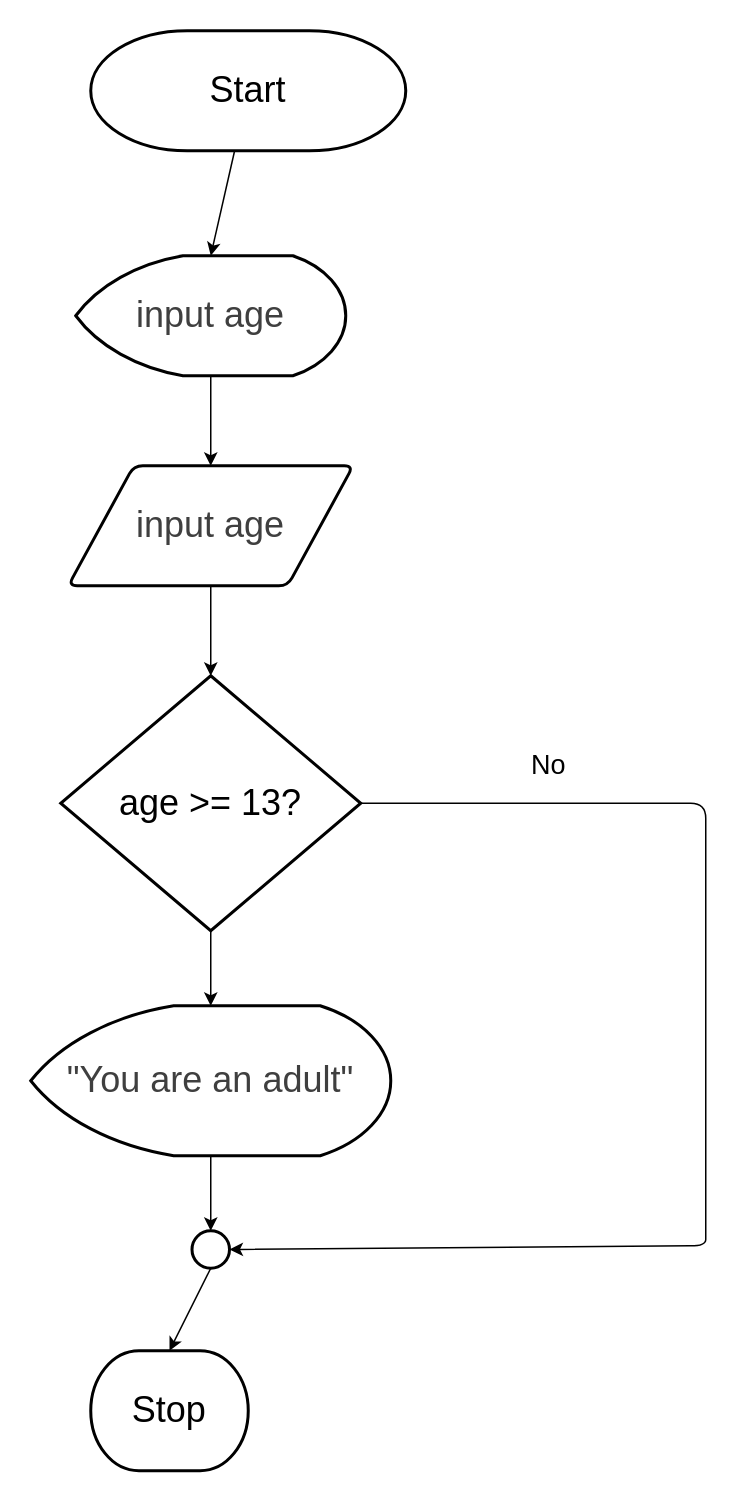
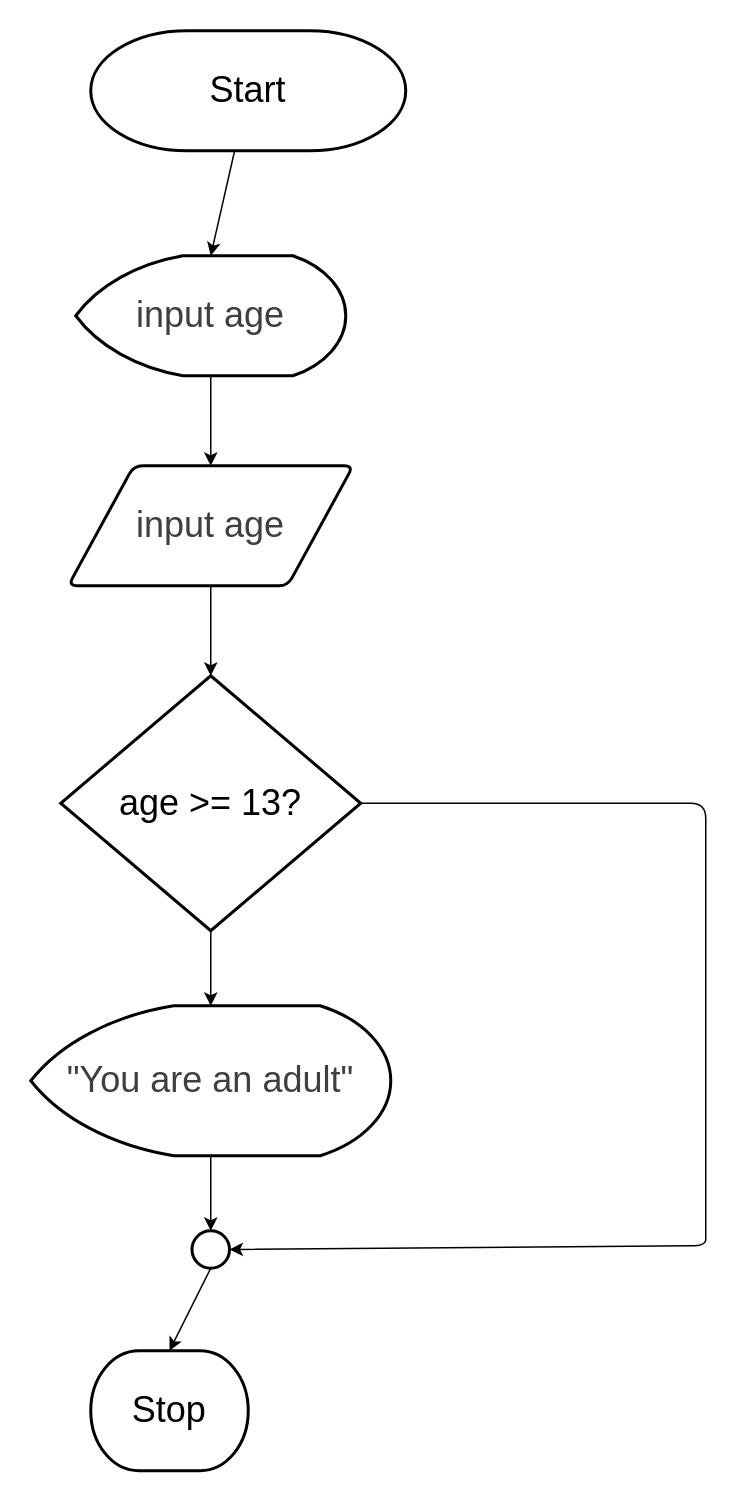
(548, 766) -> none
